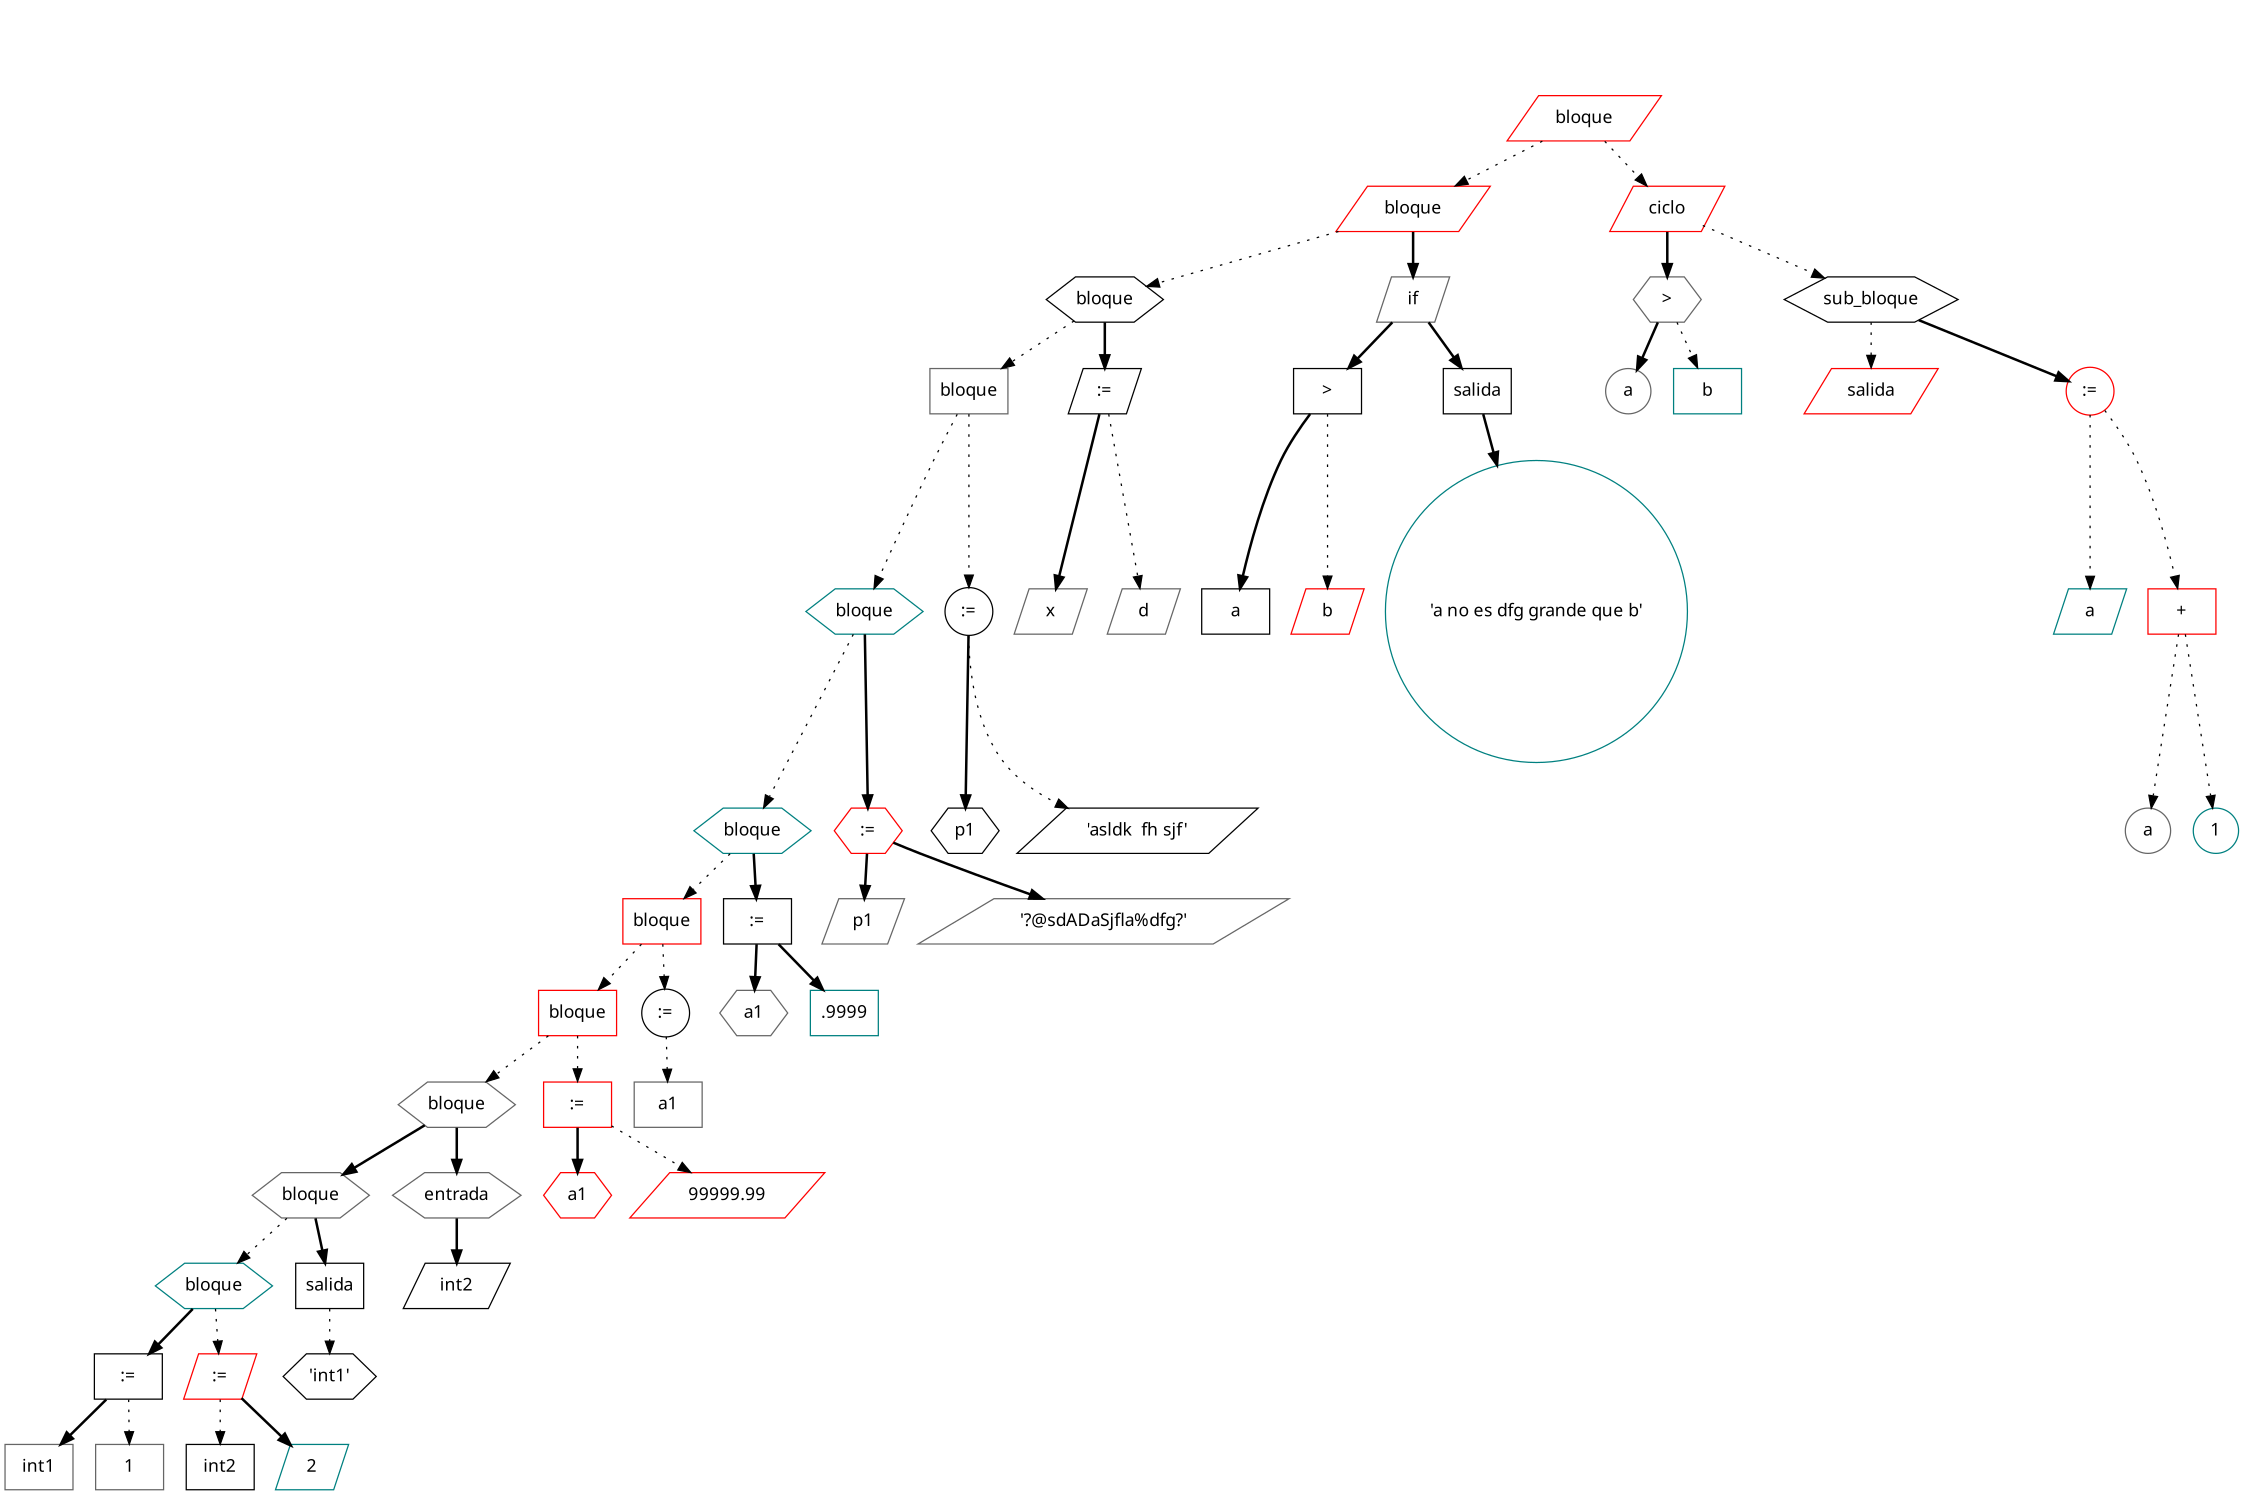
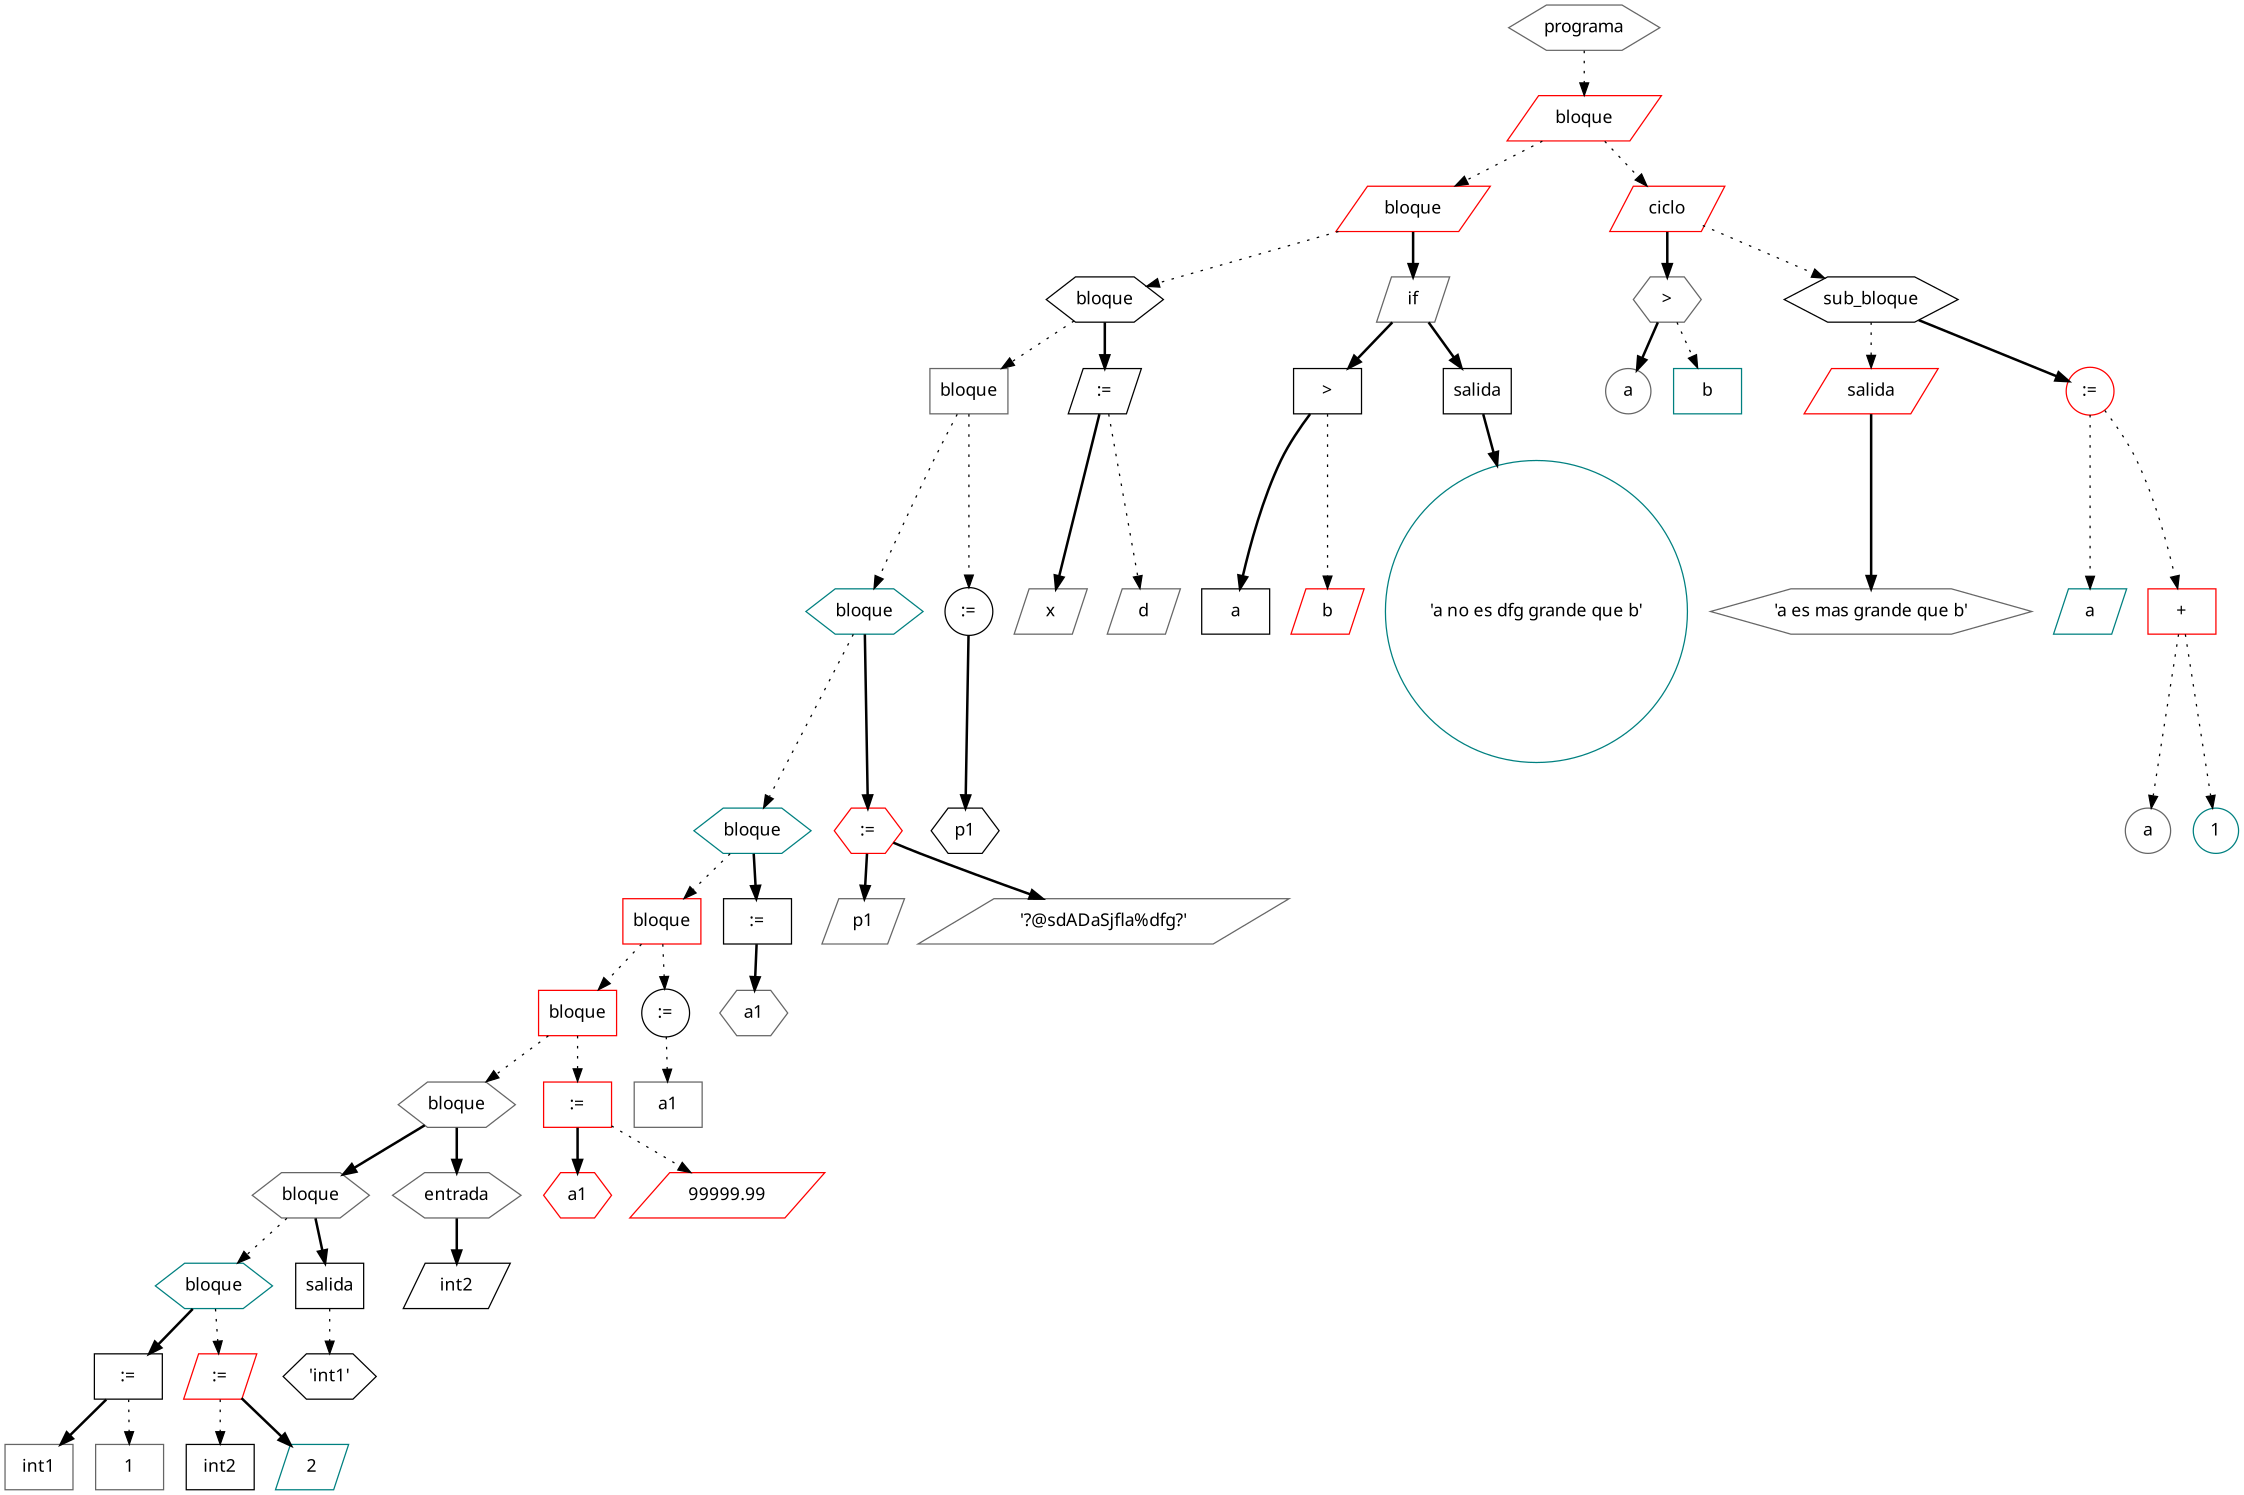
none -> (1584, 28)
none -> (1871, 611)
(1138, 831) -> none
(844, 1013) -> none
